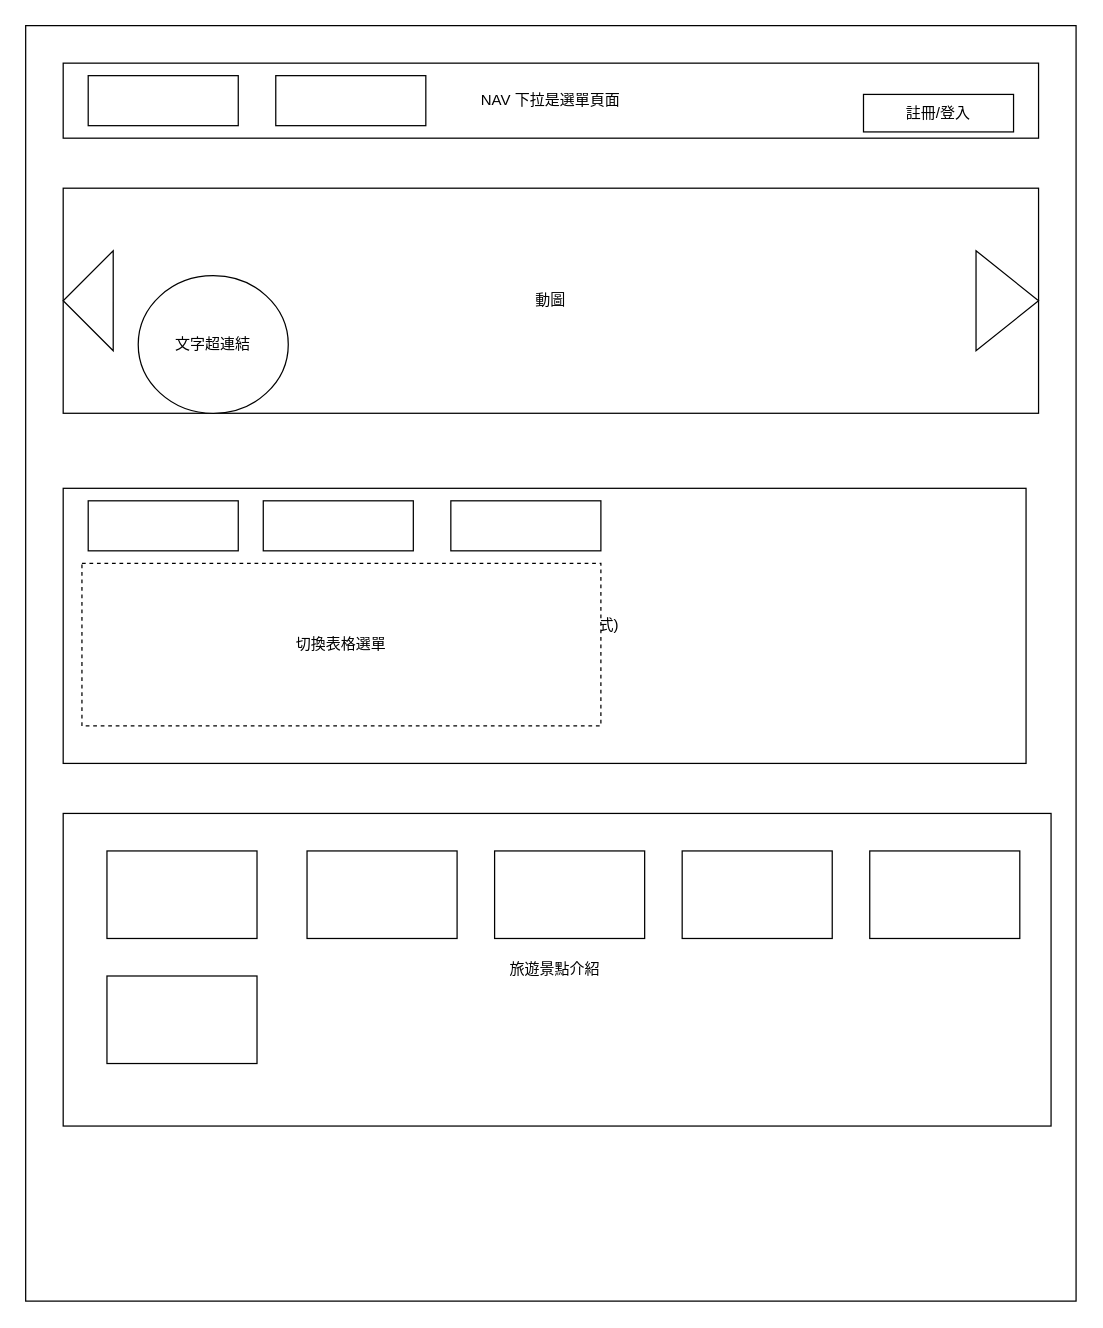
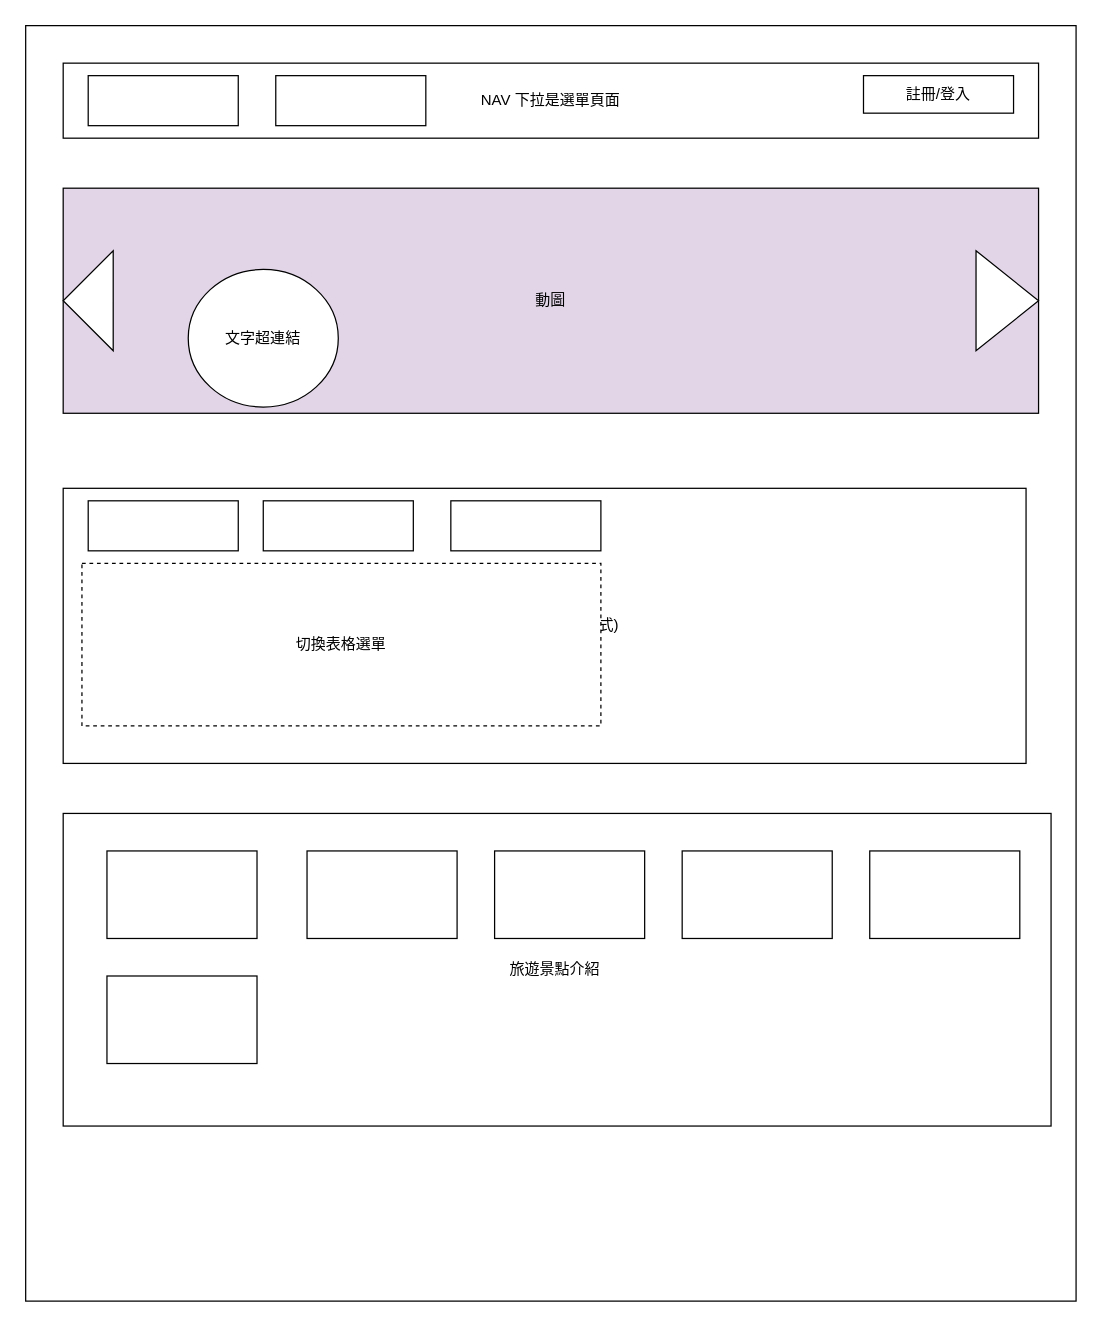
(938, 113) -> (938, 94)
(551, 301) -> (551, 301)
(213, 344) -> (263, 338)
